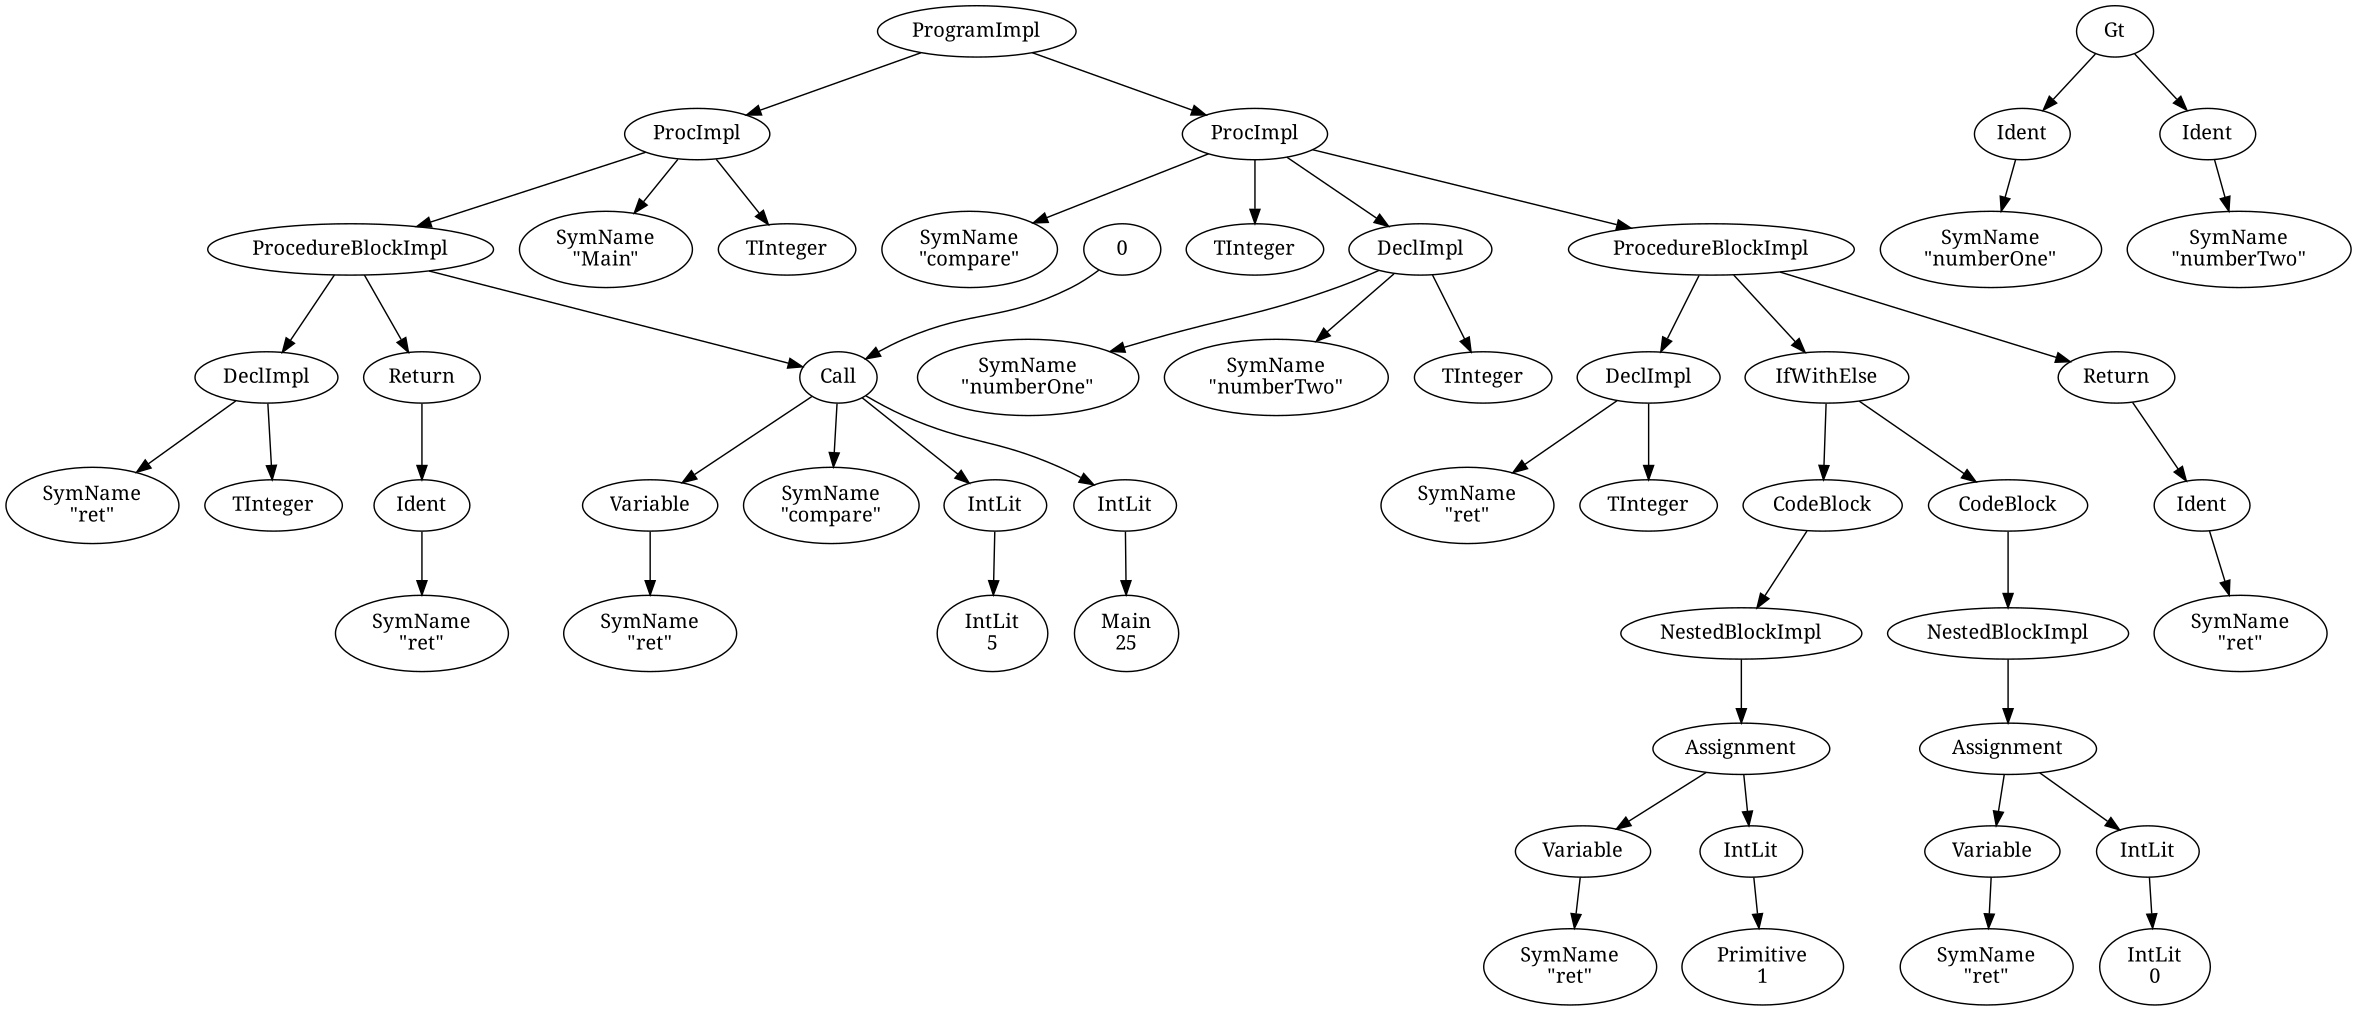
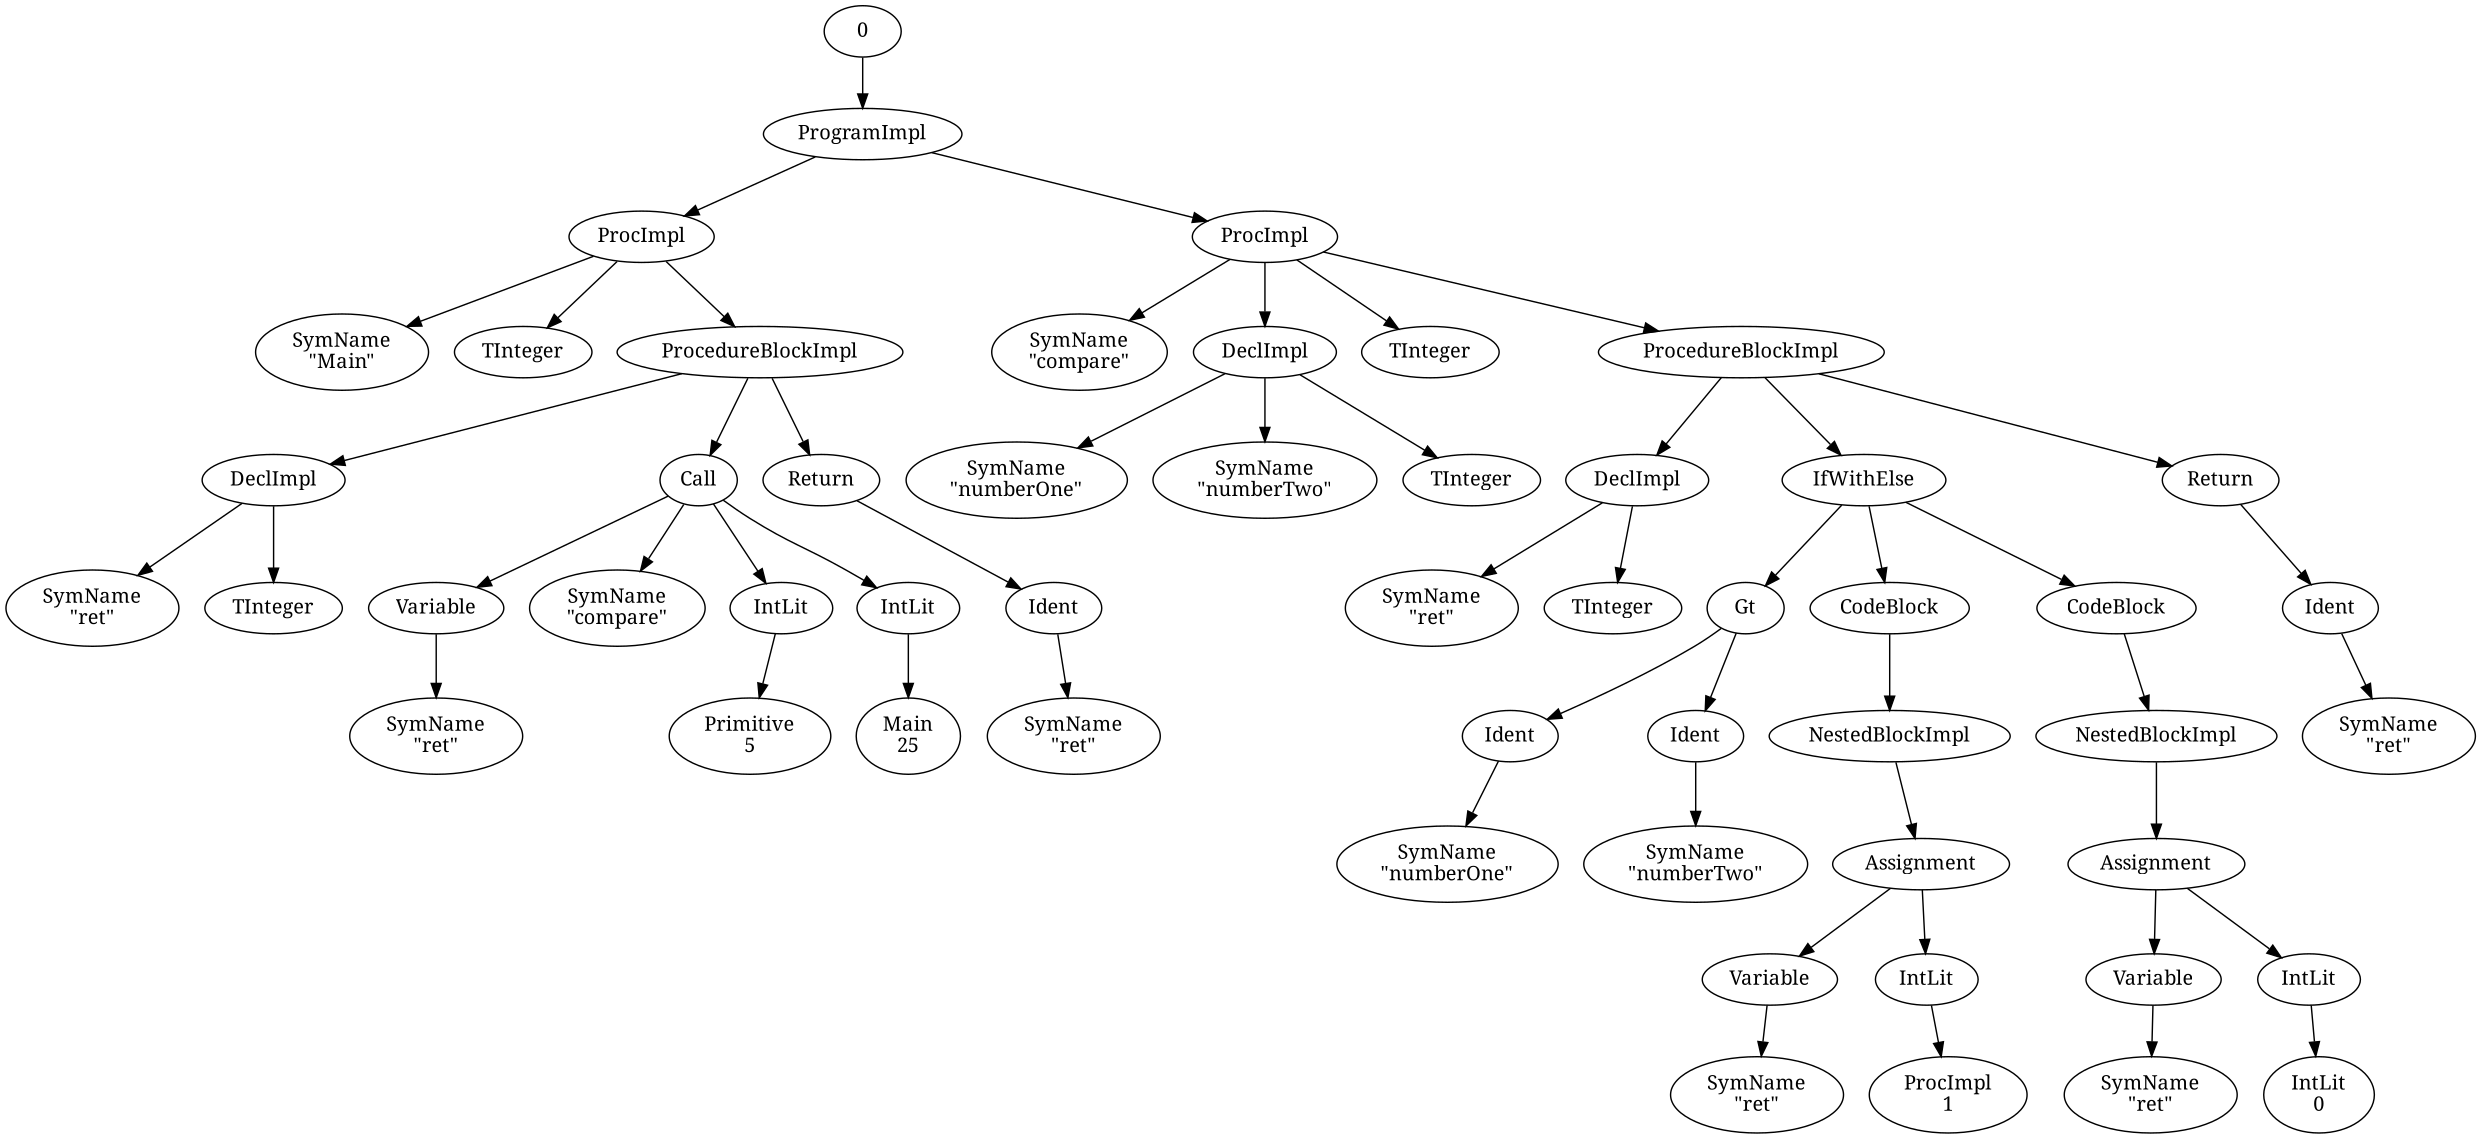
(990, 314) -> (863, 76)
none -> (1809, 540)
(992, 633) -> (750, 736)
(1763, 967) -> (1948, 1095)
